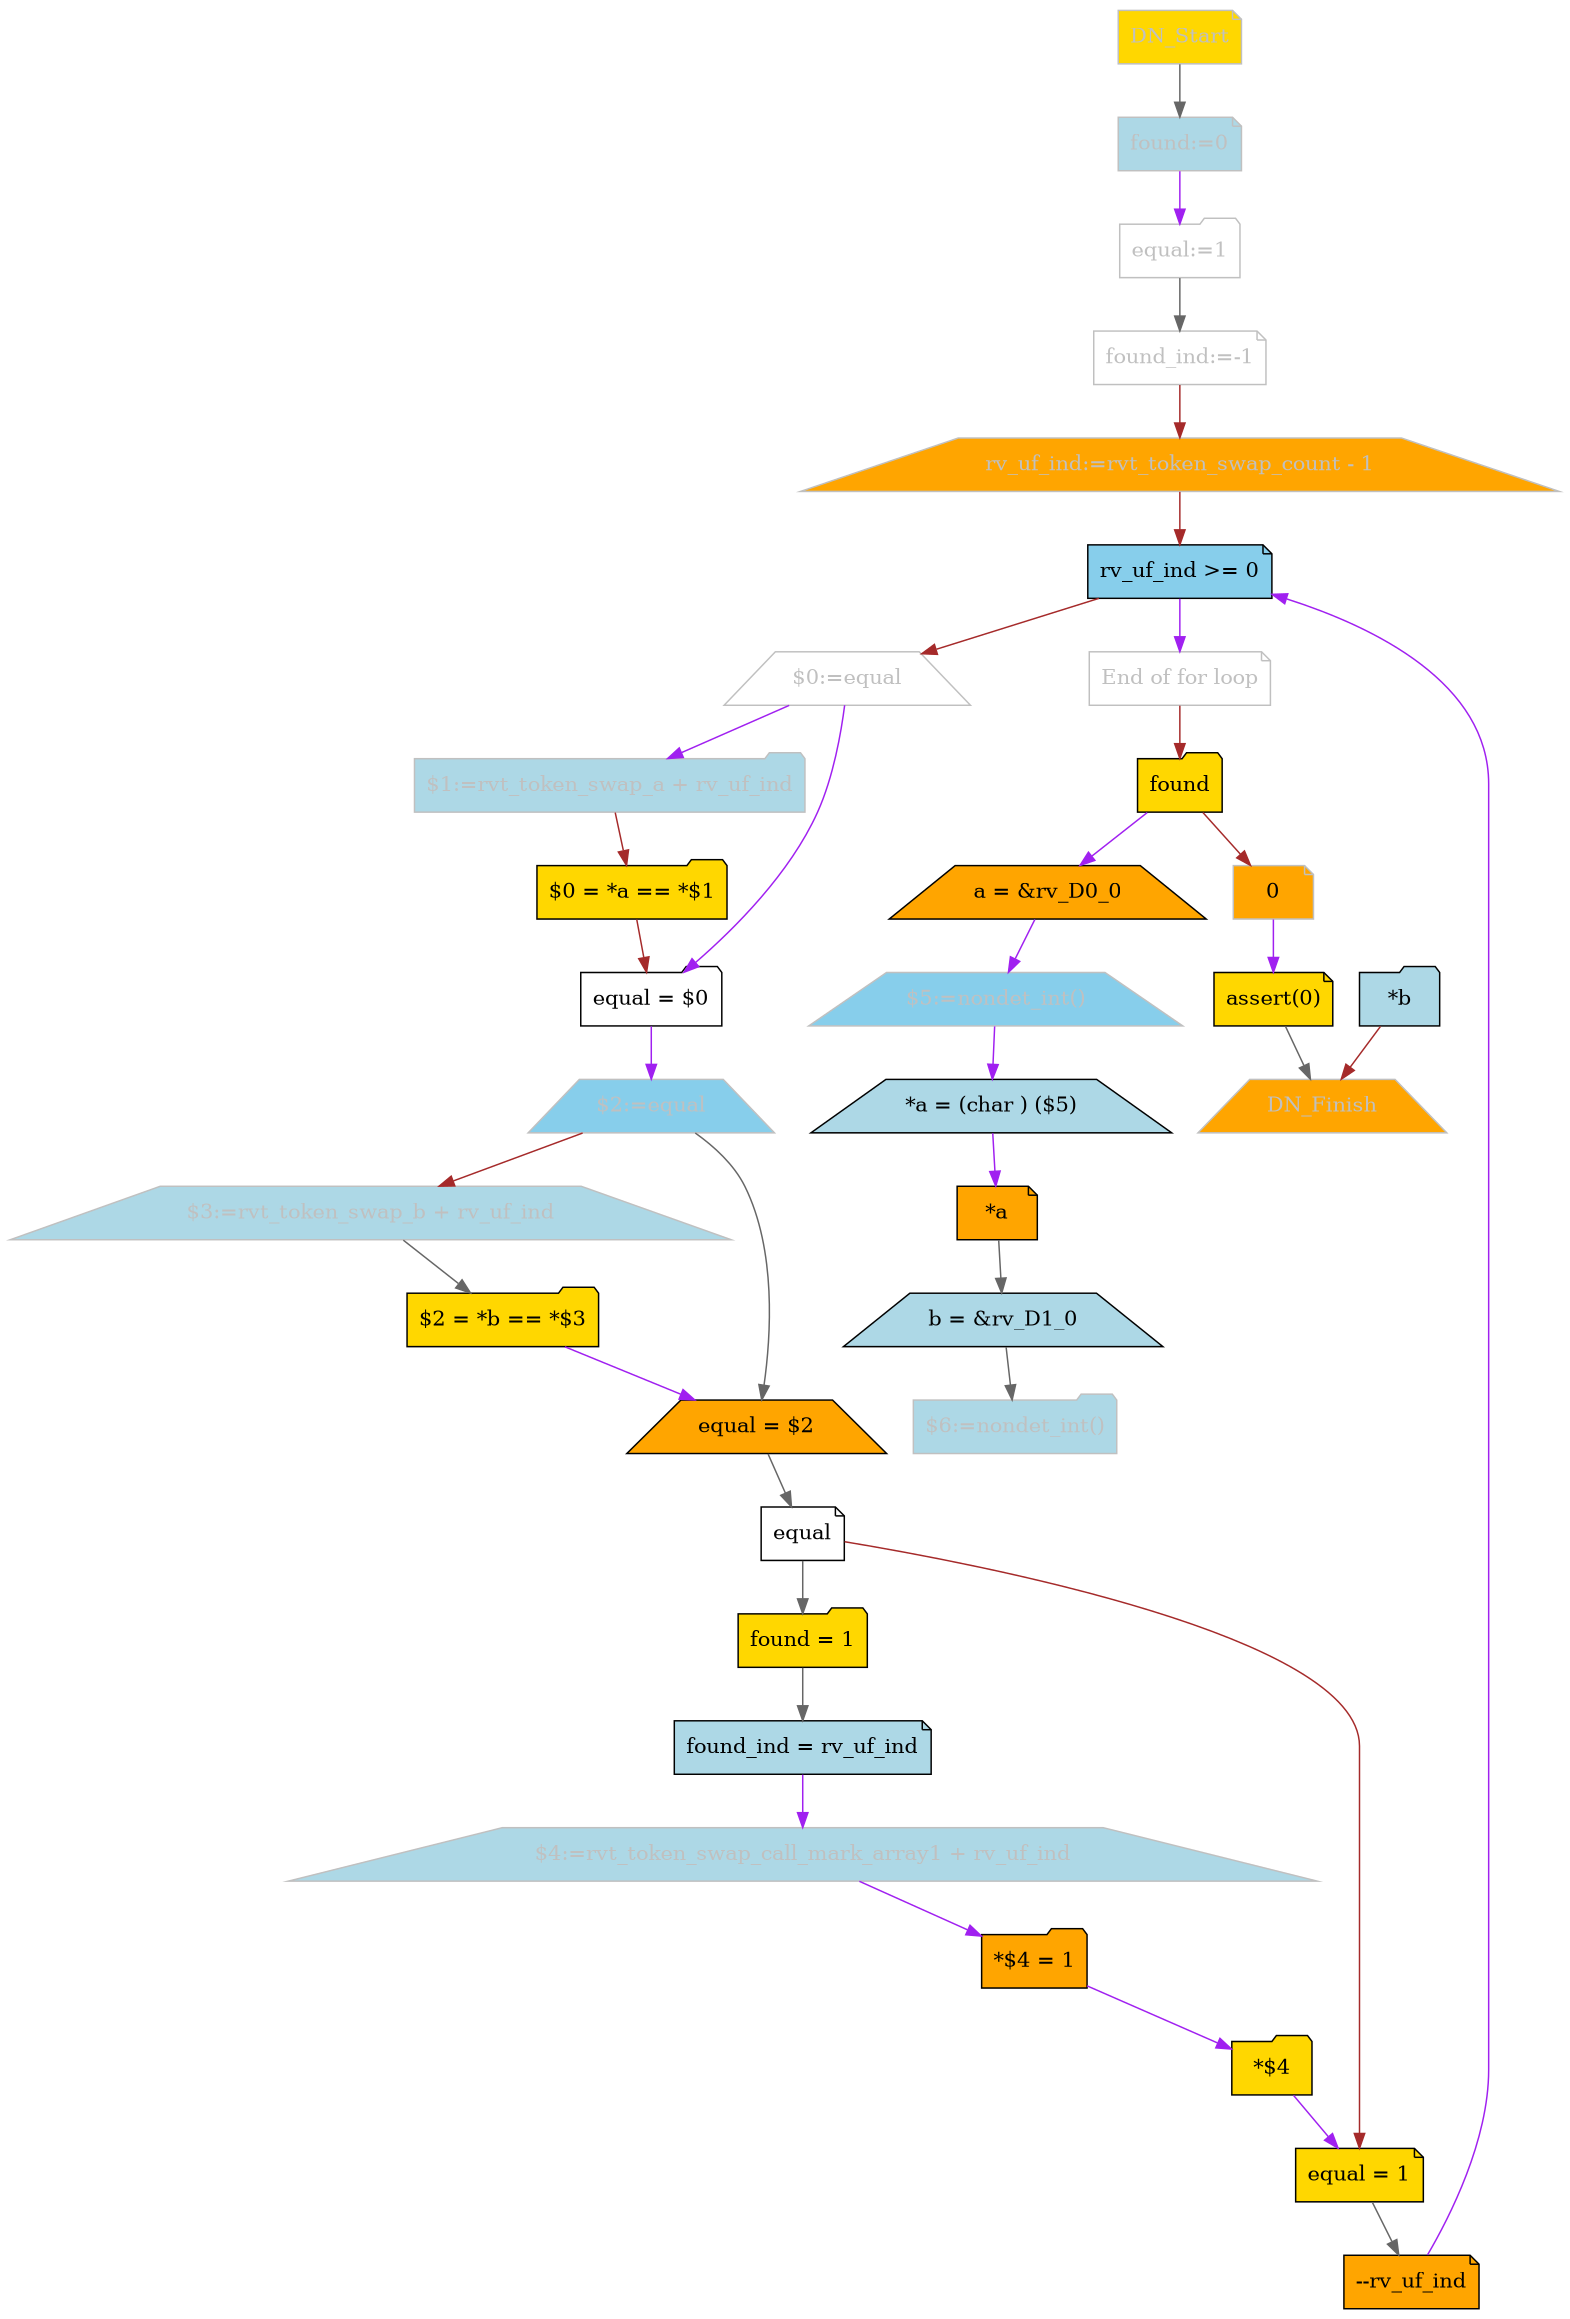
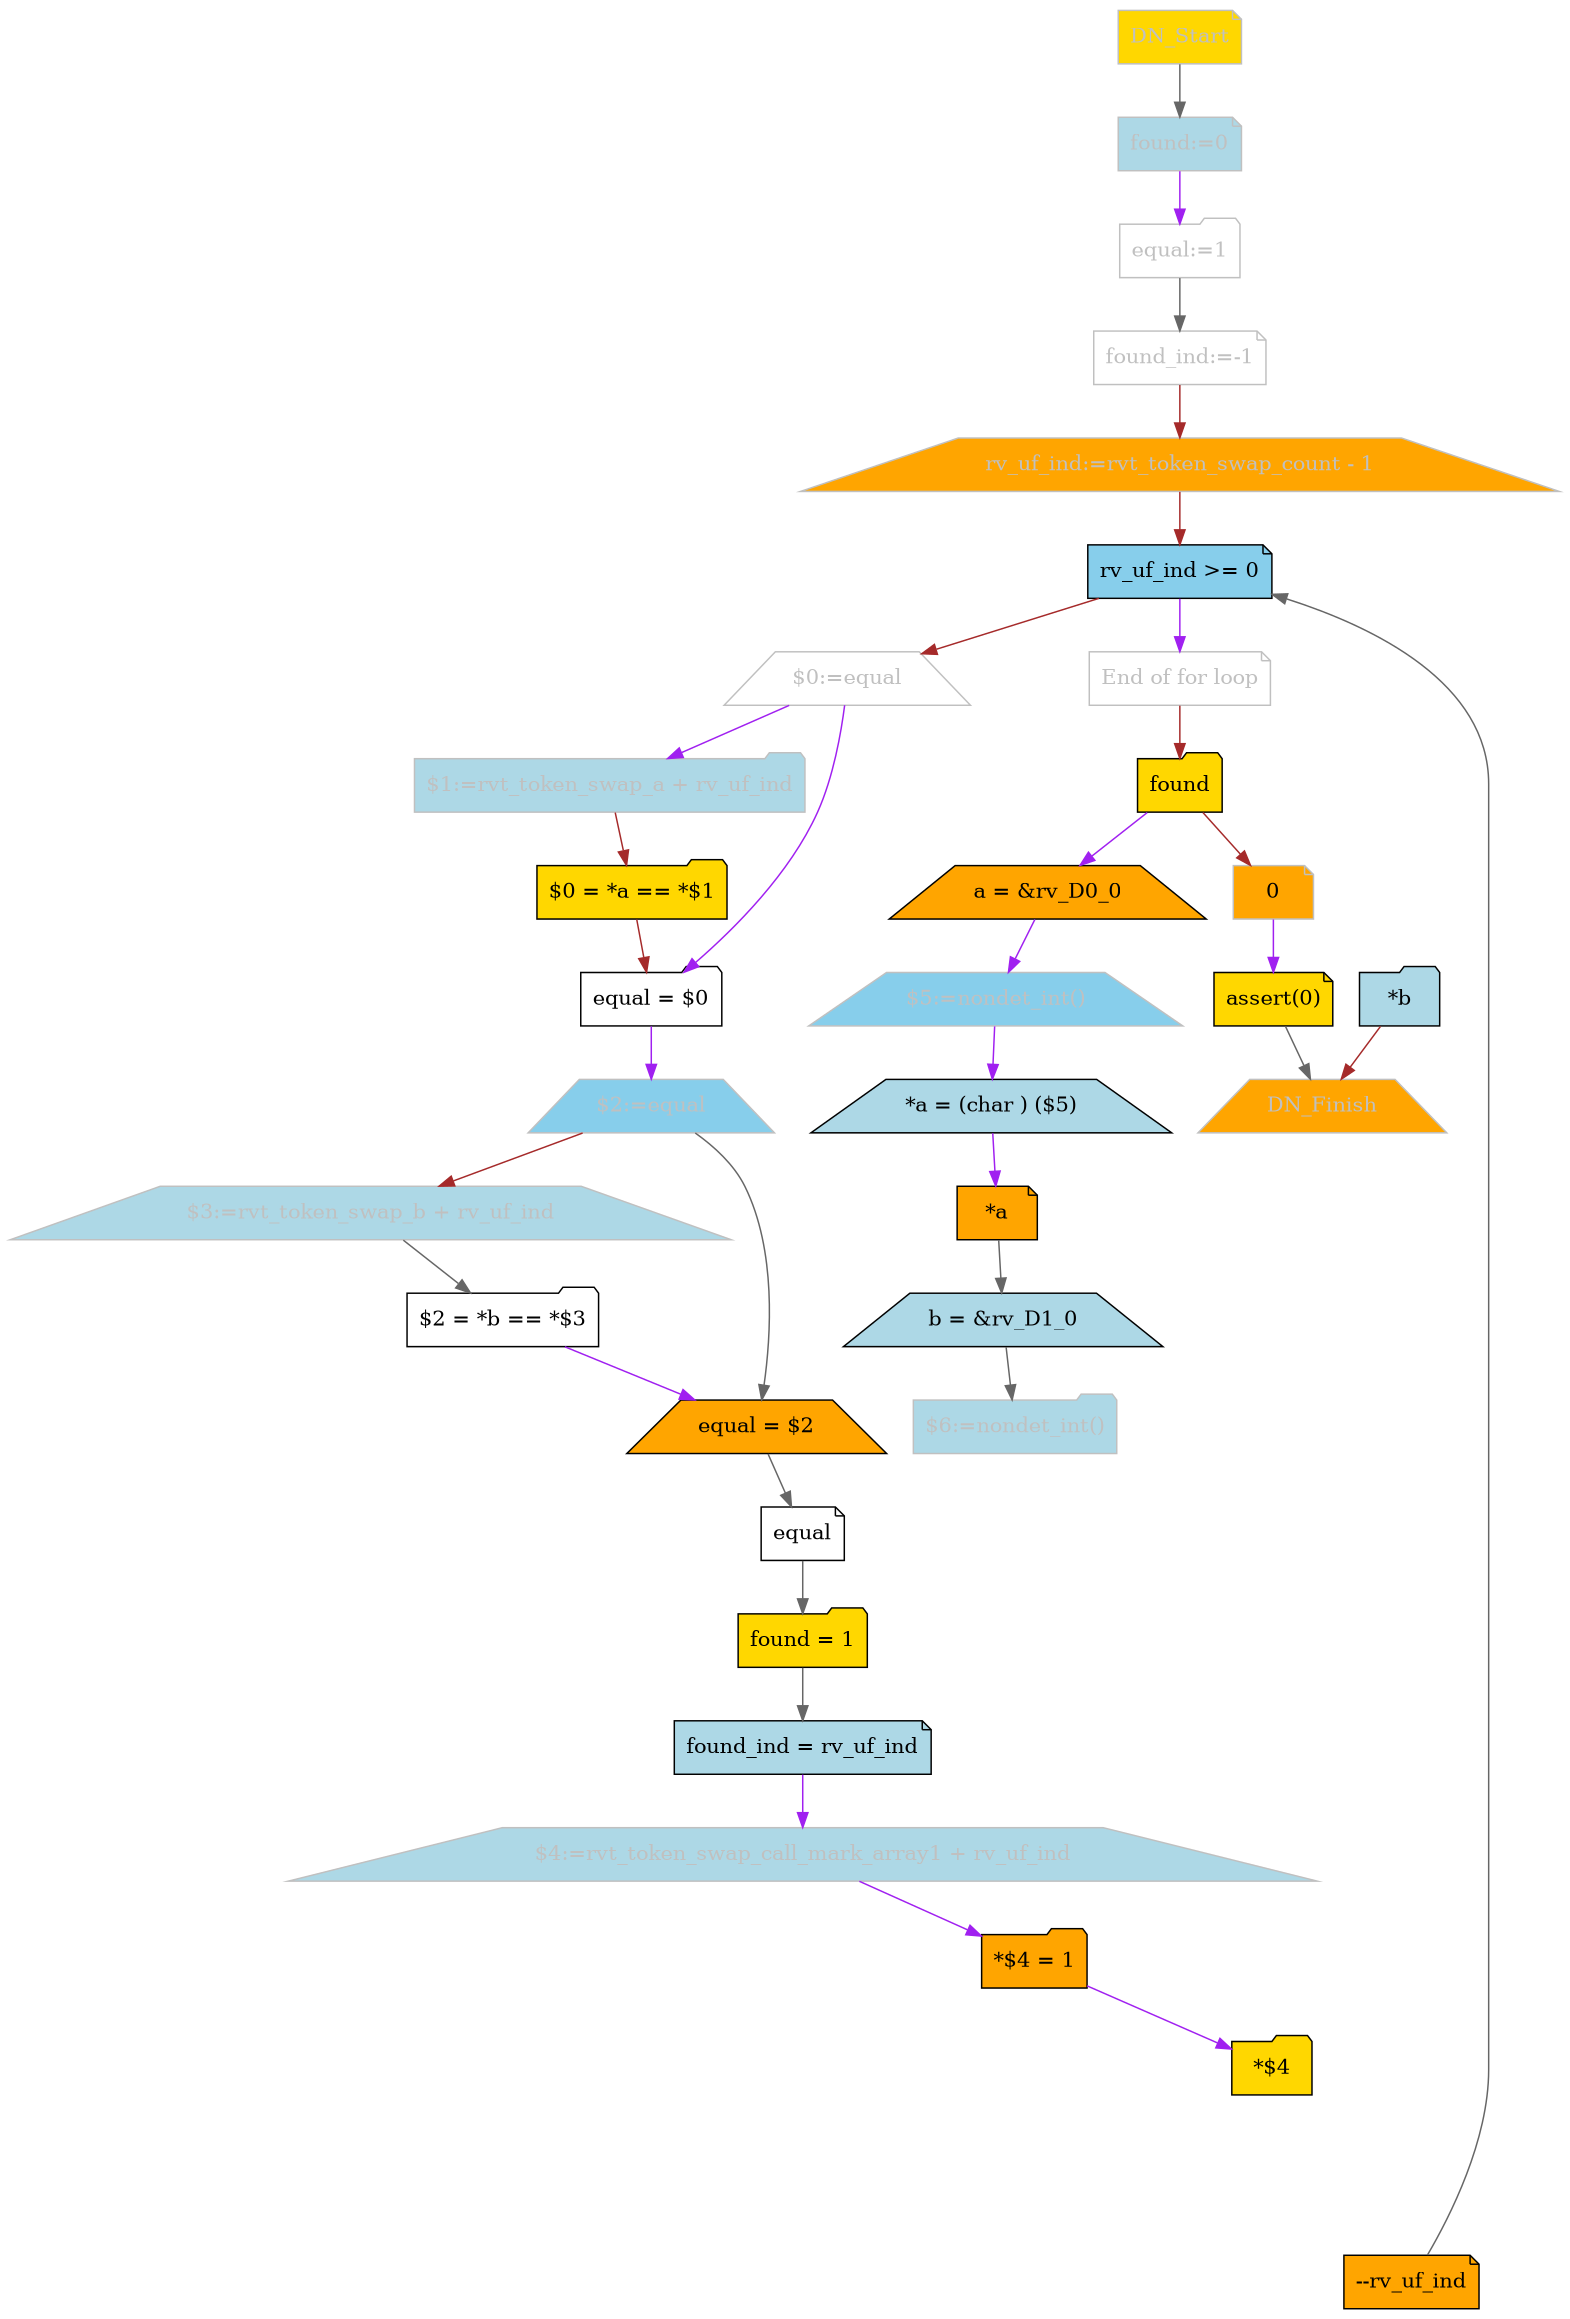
(503, 1320) -> (503, 1320)
(1489, 1379) -> (1489, 1379)
(1360, 2175) -> none
